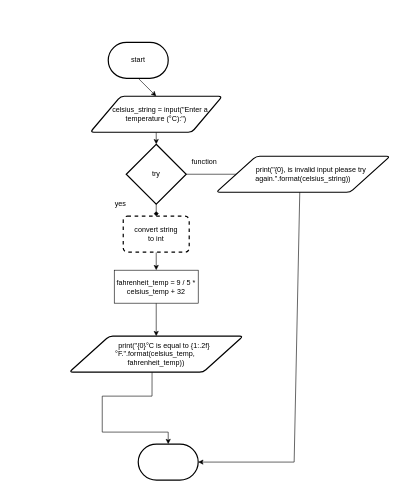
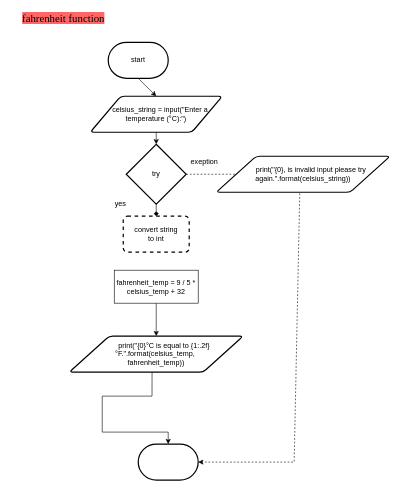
none -> (63, 18)
(205, 162) -> (205, 162)
(156, 264) -> none
(296, 373) -> (296, 373)
